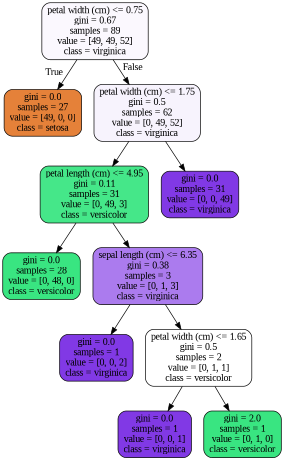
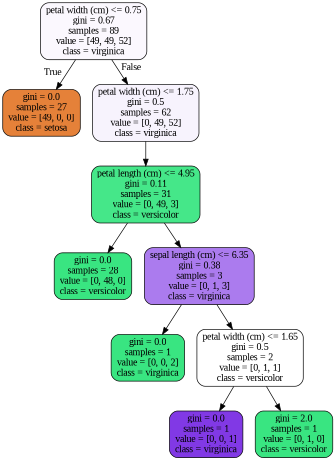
(200, 195) -> none
(96, 358) -> (148, 358)
